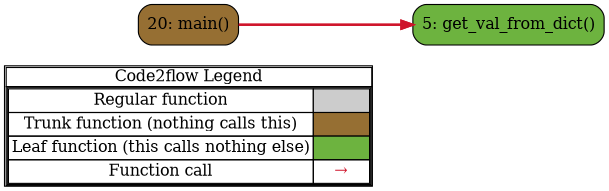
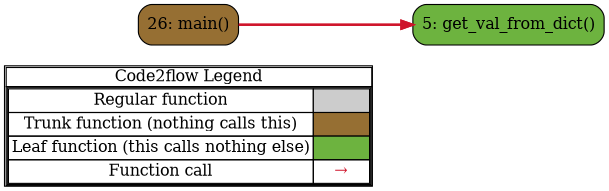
(188, 25) -> (188, 25)
